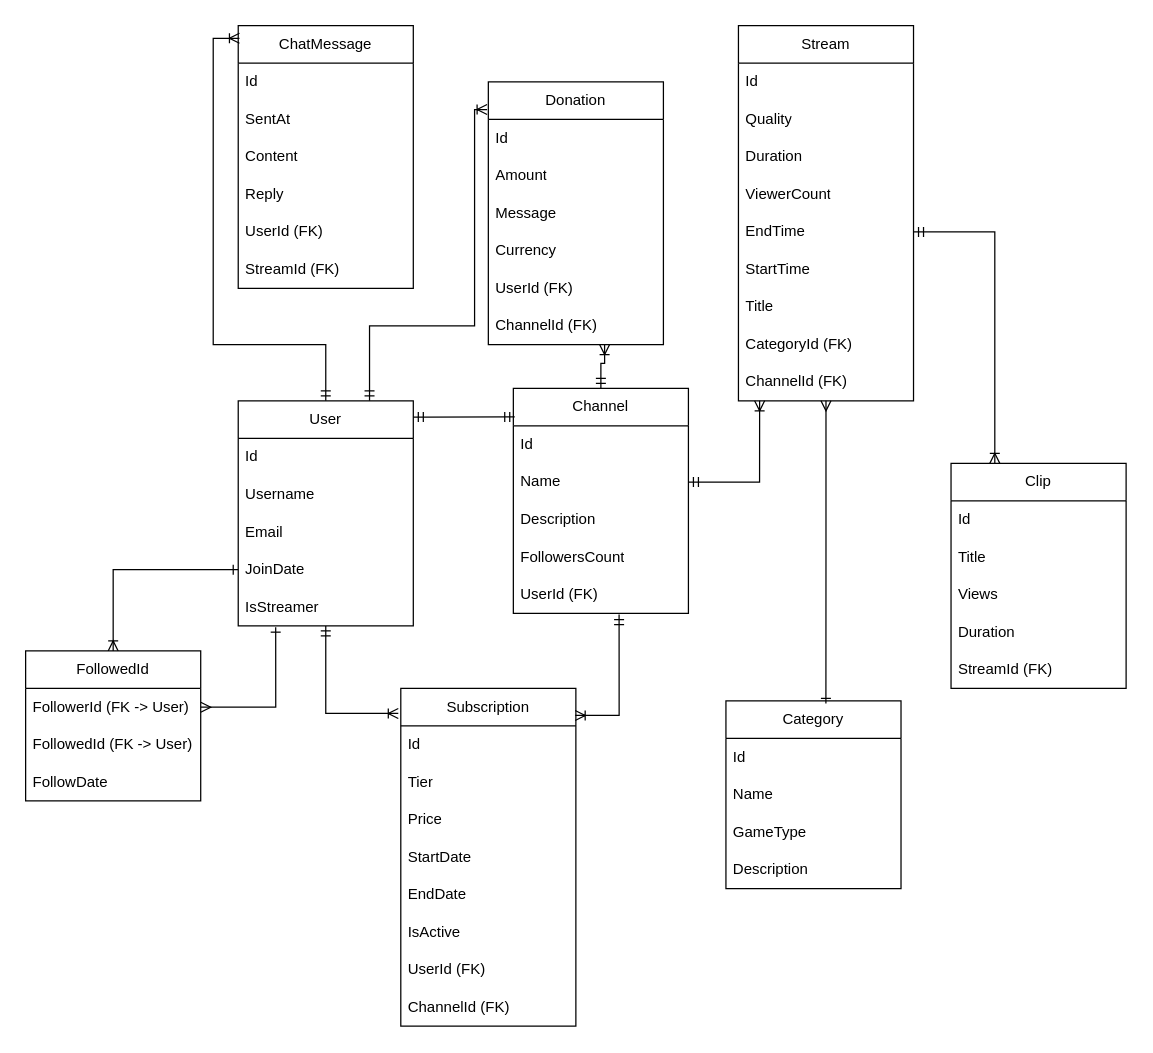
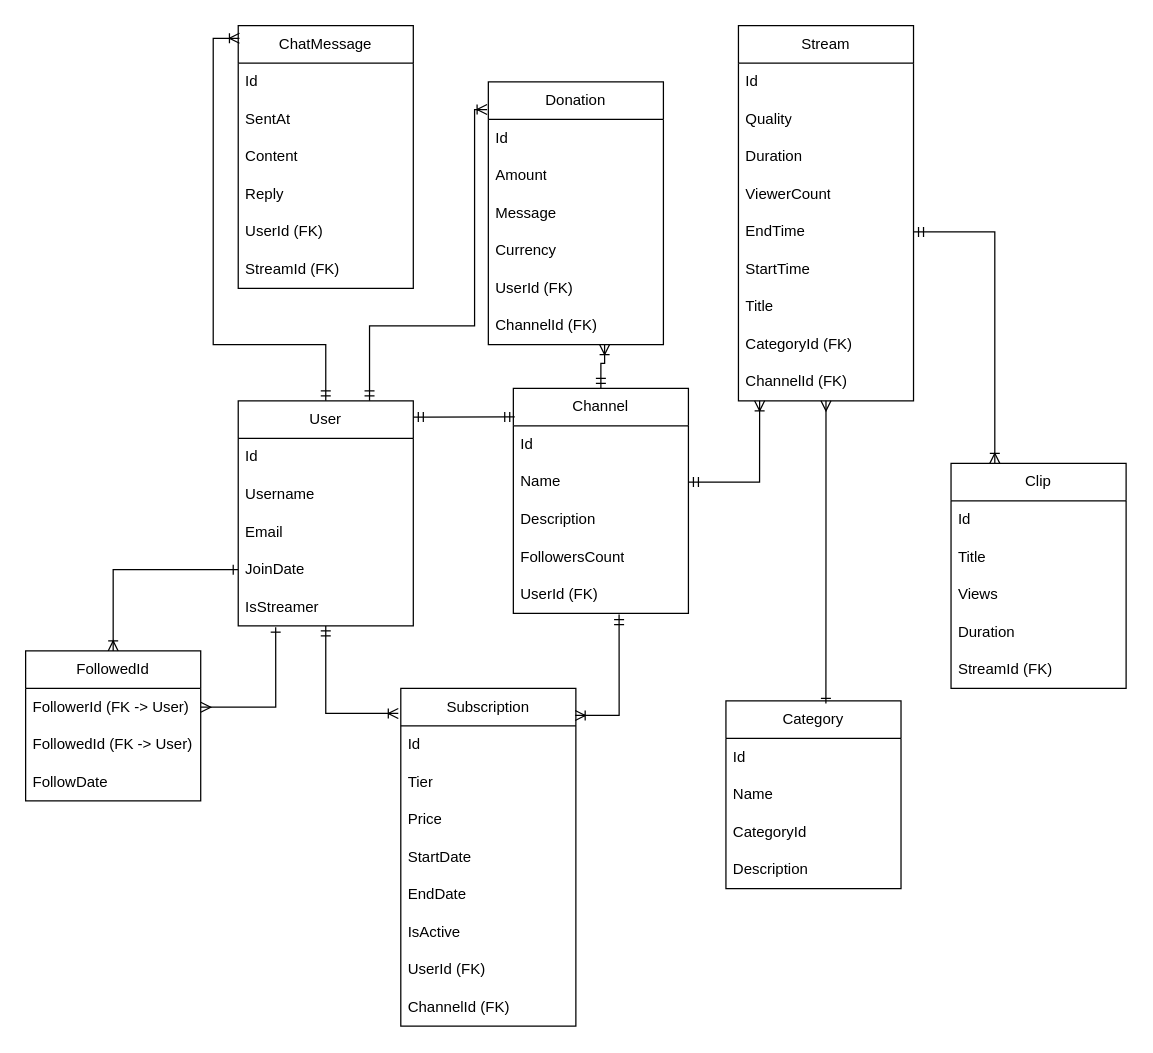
(767, 832) -> (775, 832)
